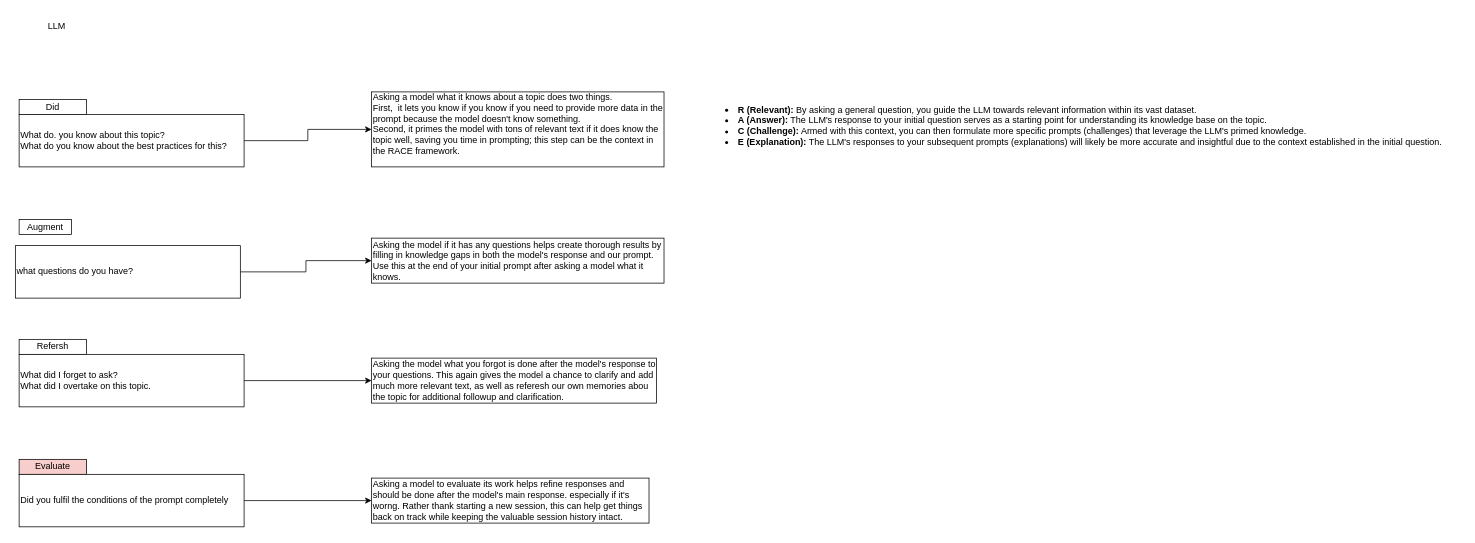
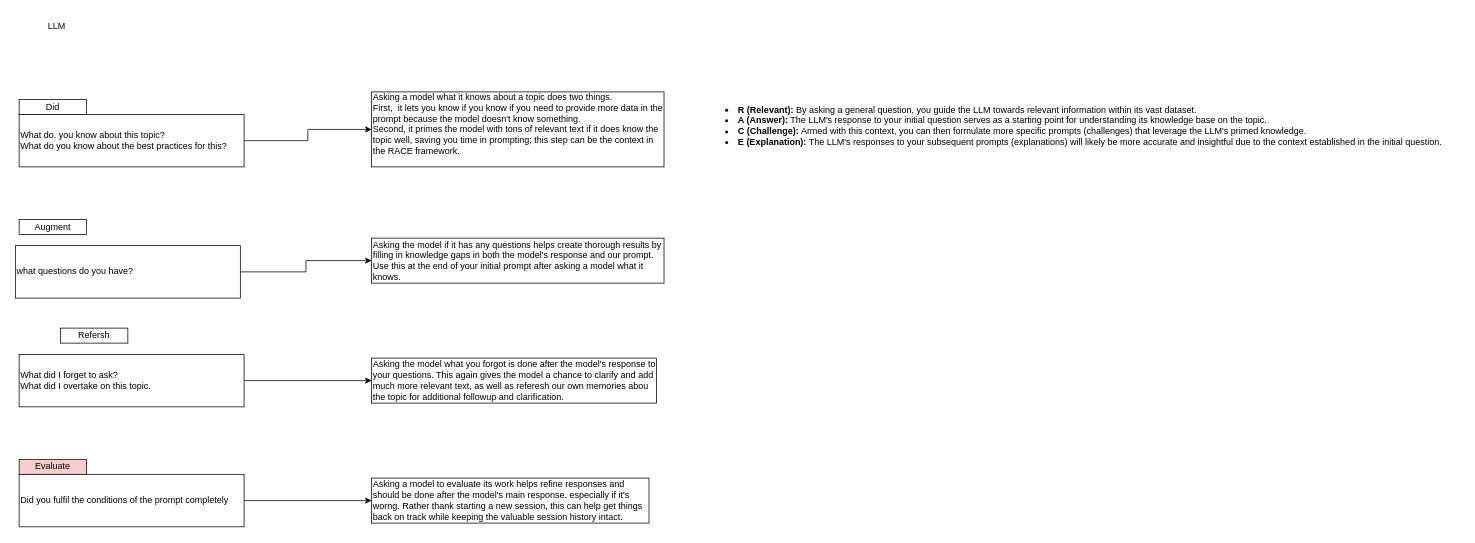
(45, 227) -> (53, 227)
(53, 347) -> (94, 336)
